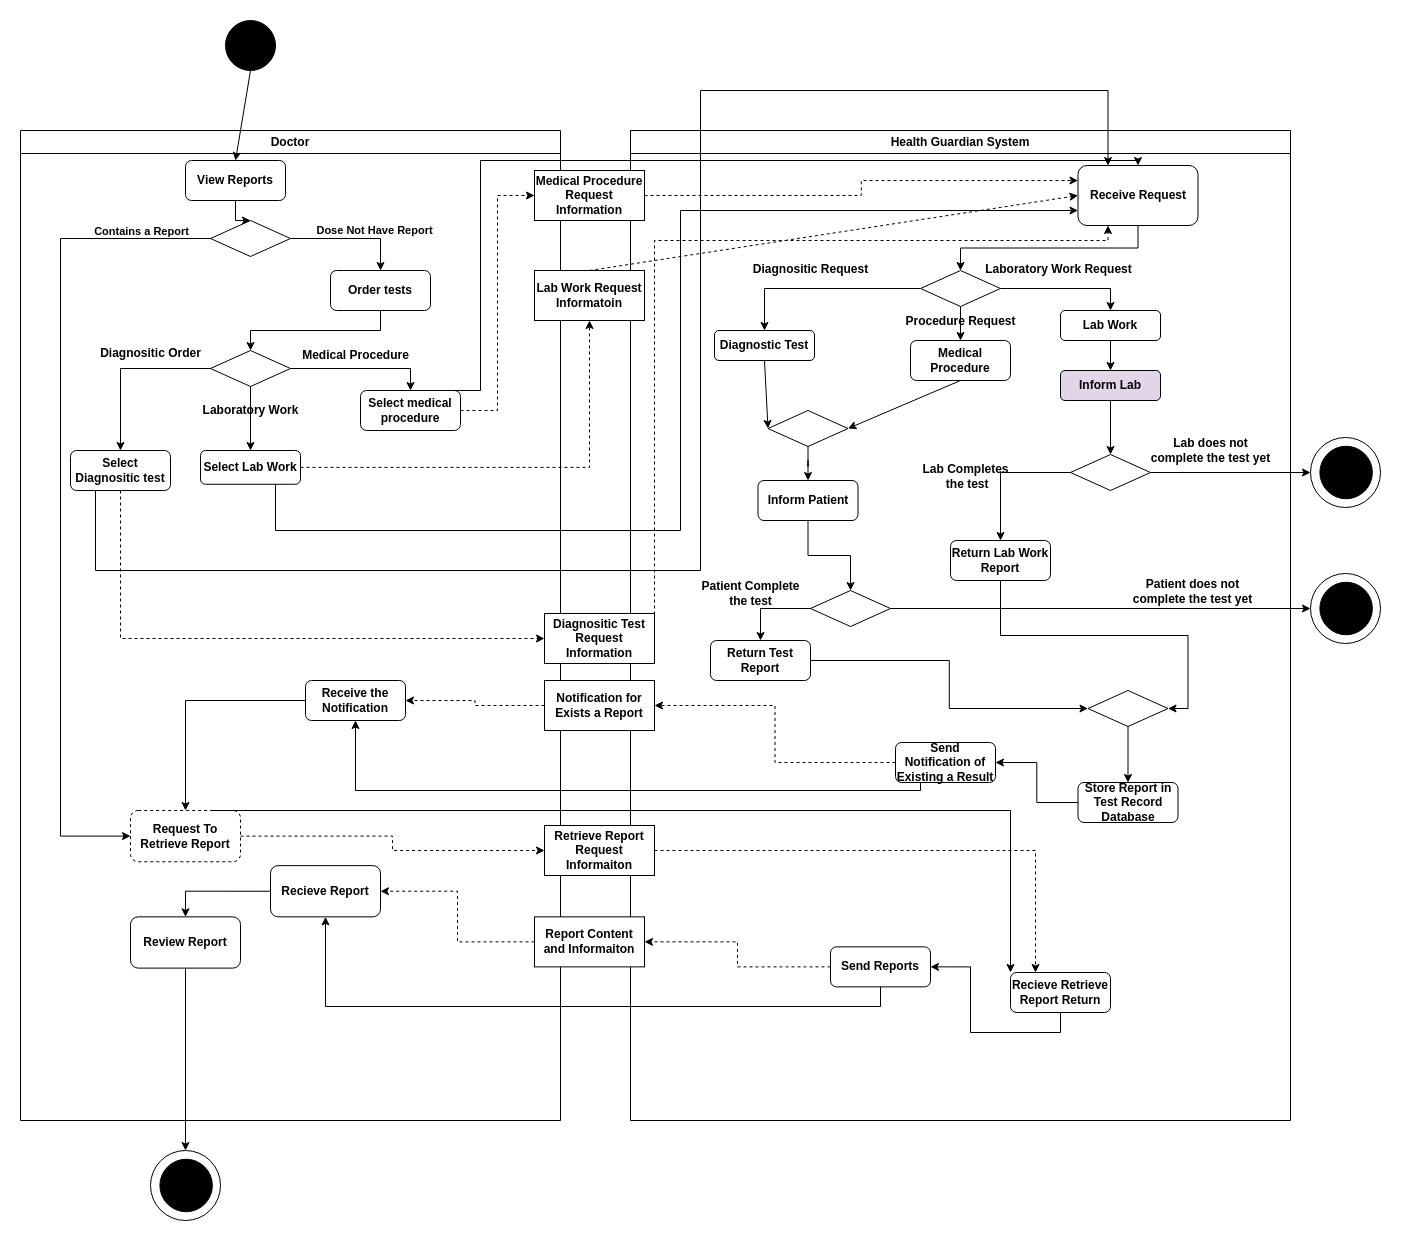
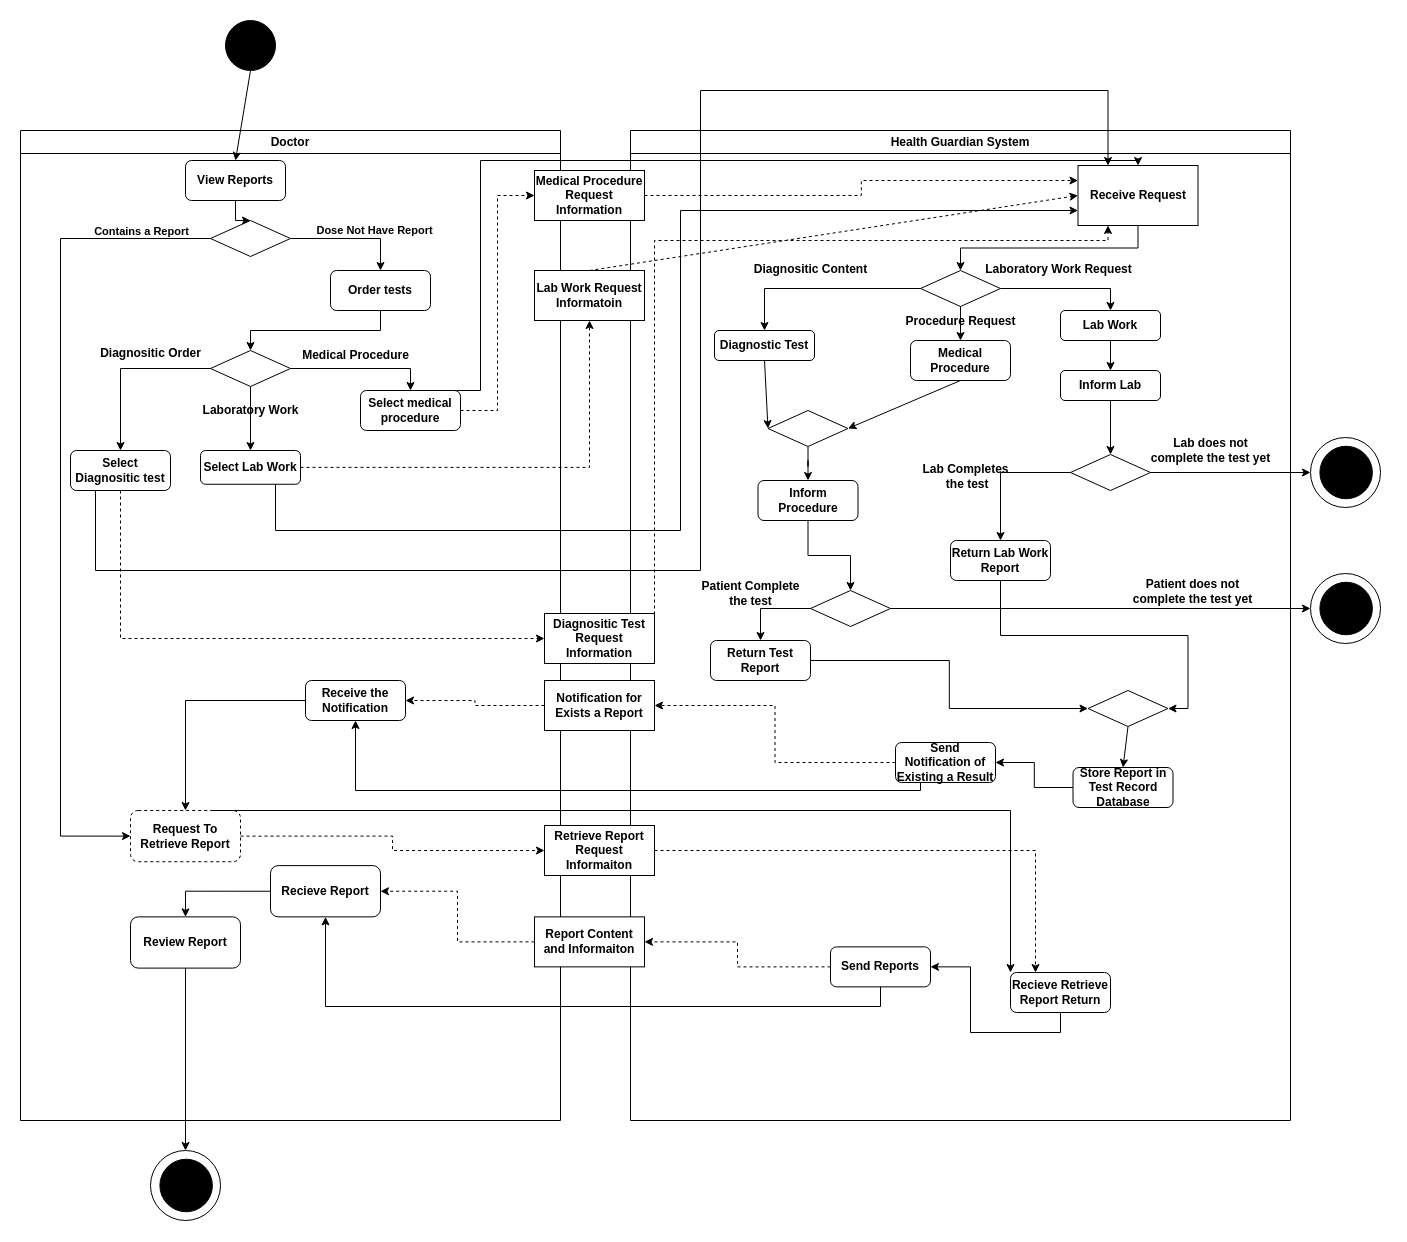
(1138, 196) -> (1138, 196)
(811, 270) -> (811, 270)
(1111, 386) -> (1111, 386)
(809, 501) -> (809, 501)
(1128, 803) -> (1123, 788)
